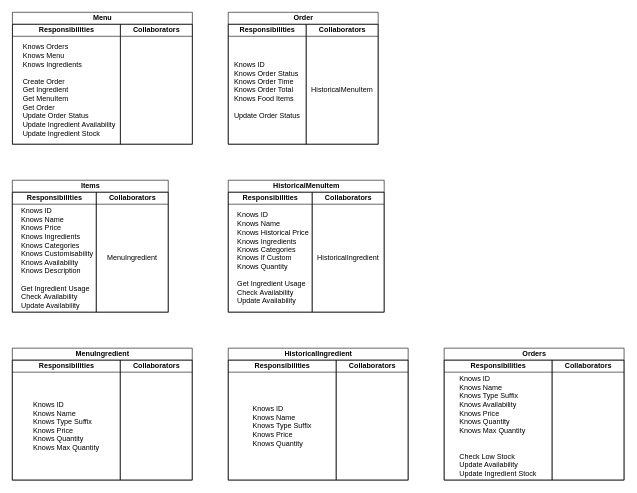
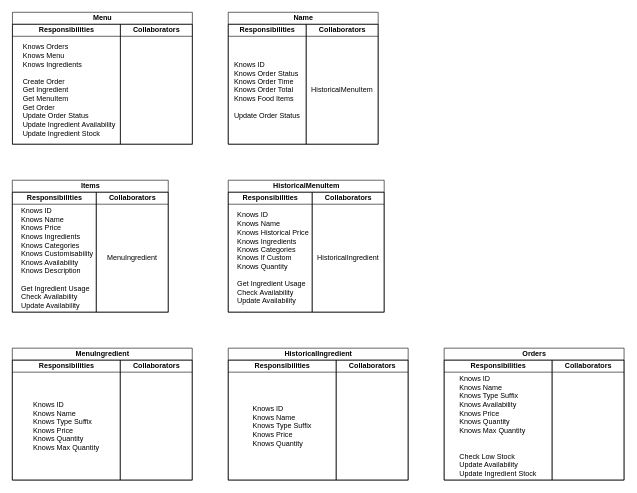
(304, 18) -> (304, 18)
